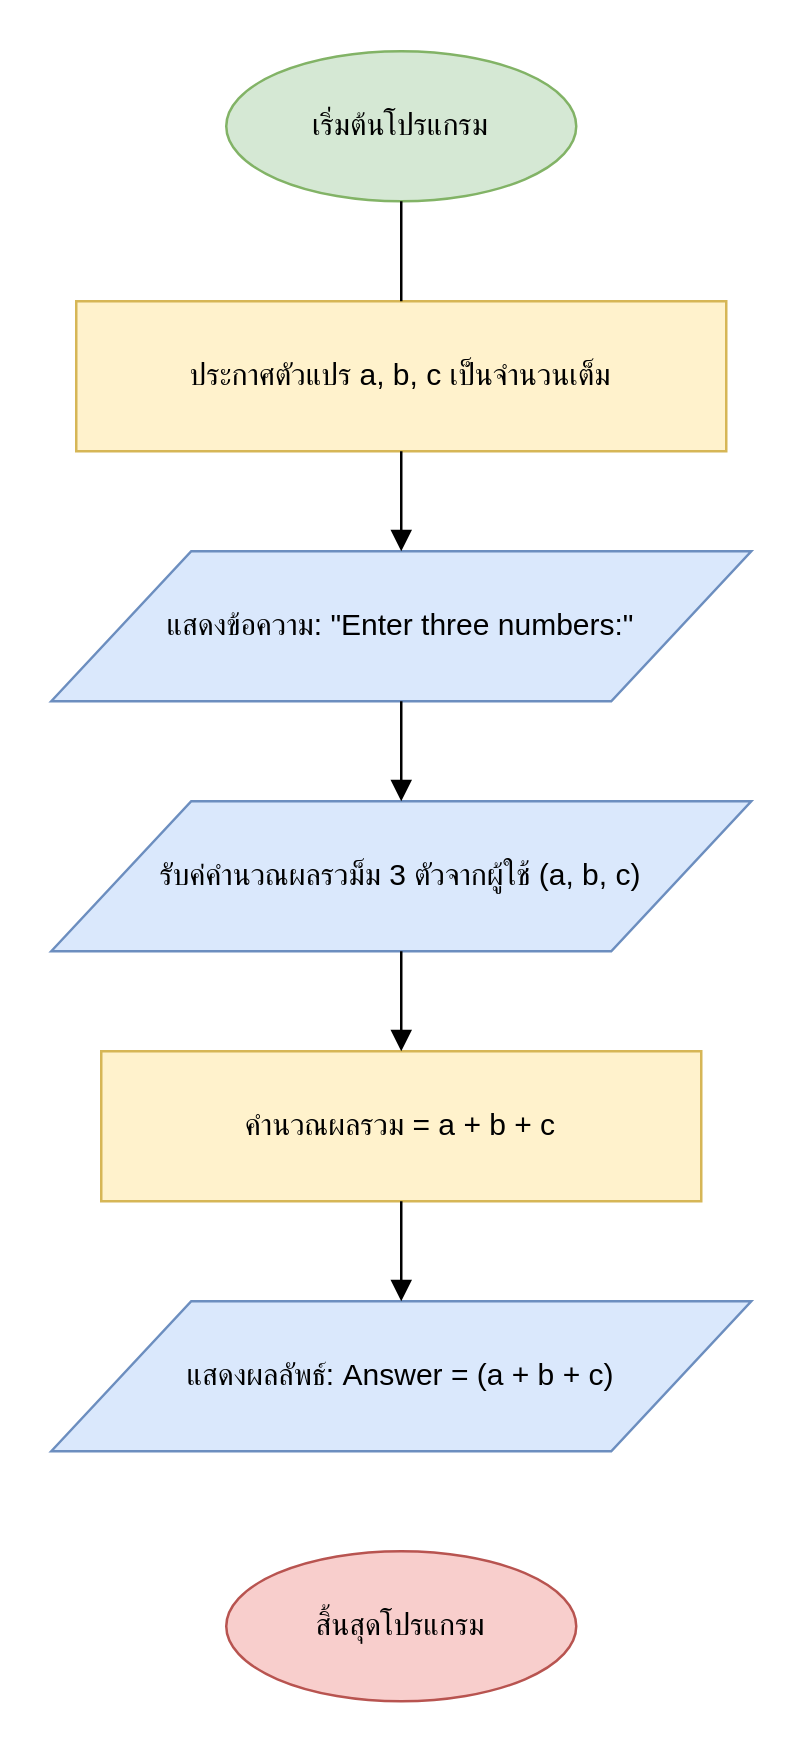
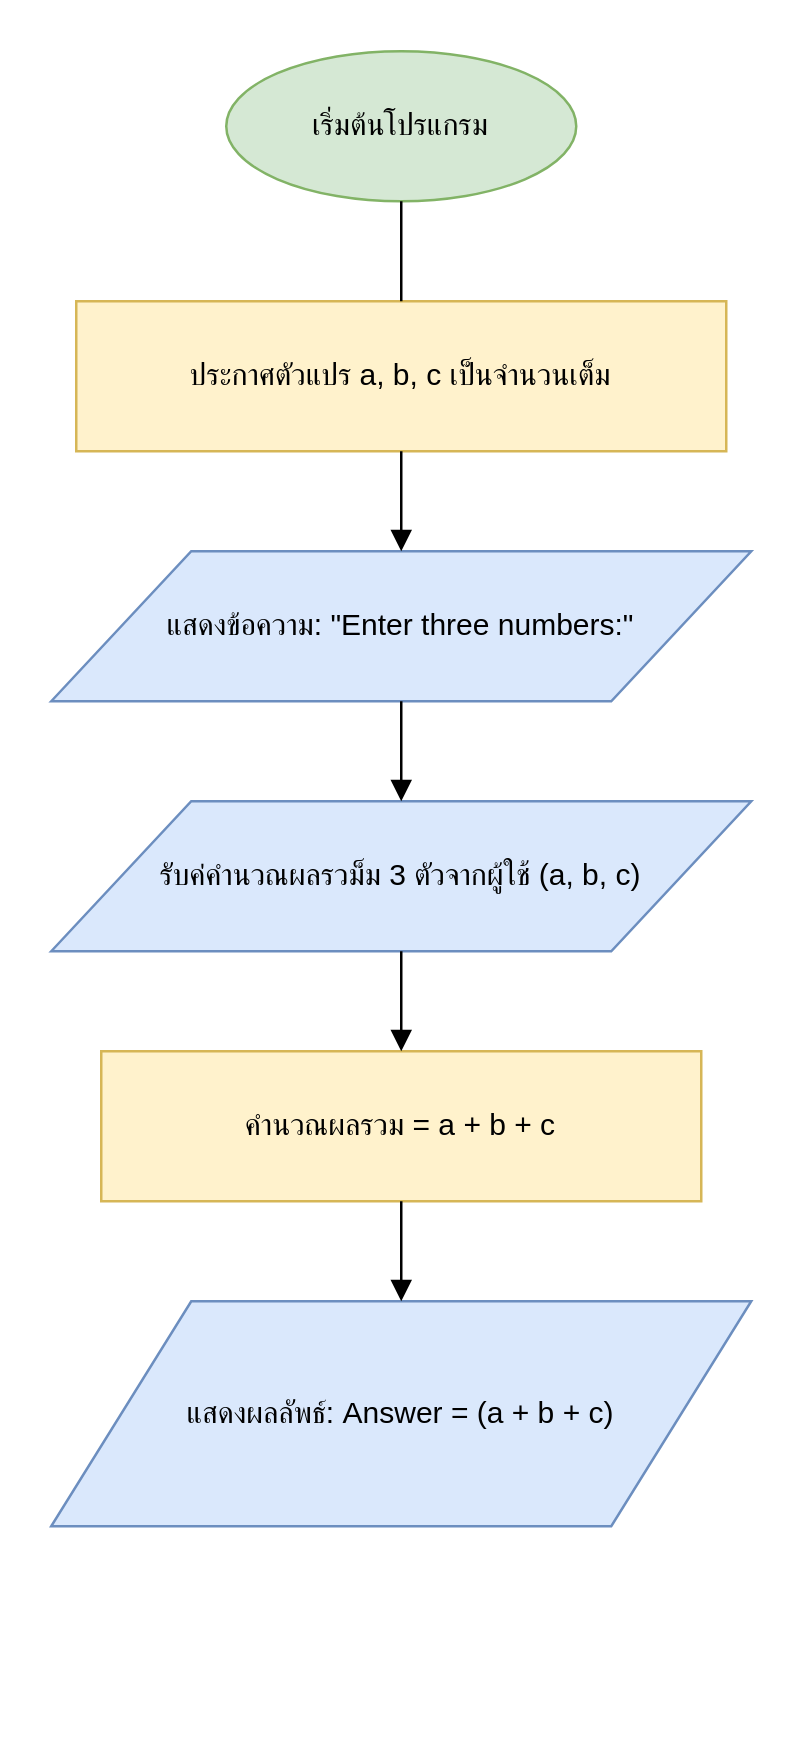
(401, 1376) -> (401, 1414)
(401, 1626) -> none
